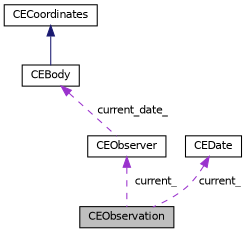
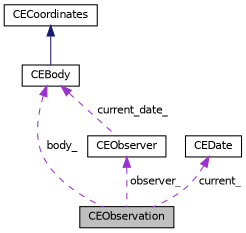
none -> (48, 164)
(154, 182) -> (154, 182)
